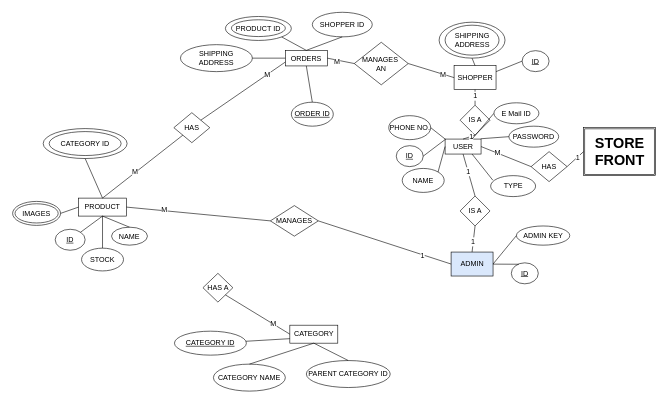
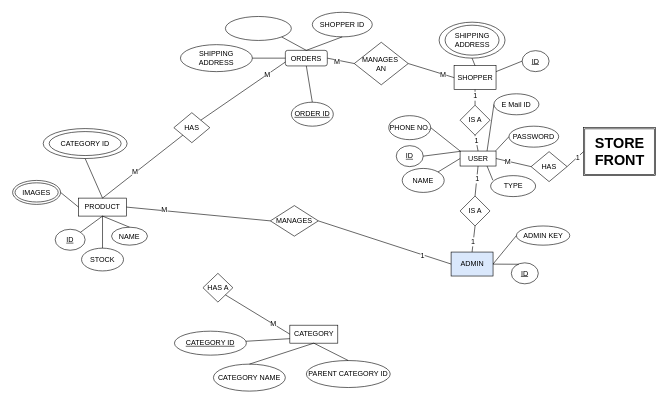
(258, 28) -> none
(306, 58) -> (306, 58)
(517, 113) -> (517, 104)
(463, 147) -> (478, 159)
(36, 214) -> (36, 193)
